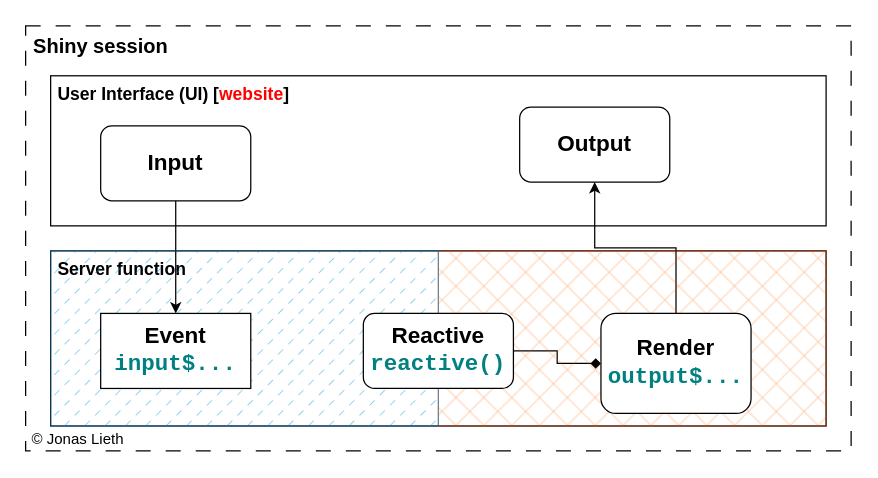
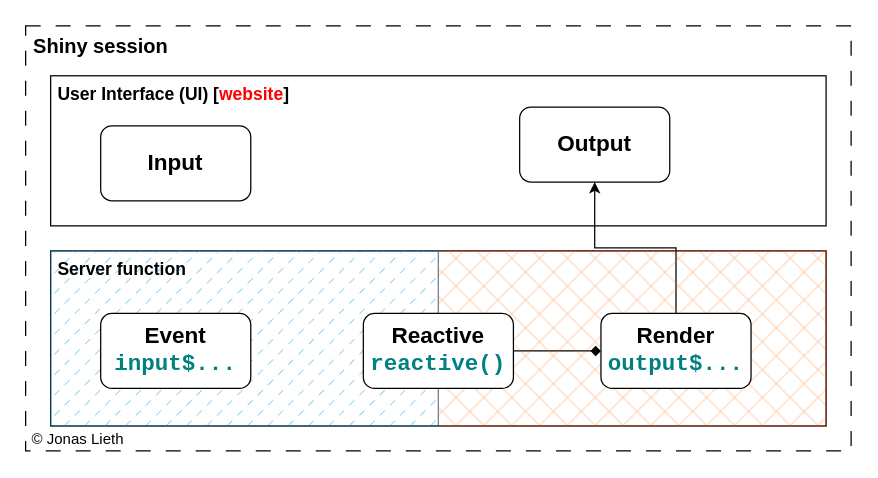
(176, 253) -> none
(176, 351) -> (176, 351)
(676, 363) -> (676, 351)
